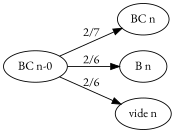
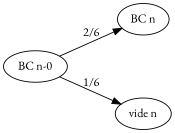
(91, 33) -> (91, 33)
(143, 66) -> none
(91, 83) -> (91, 83)
